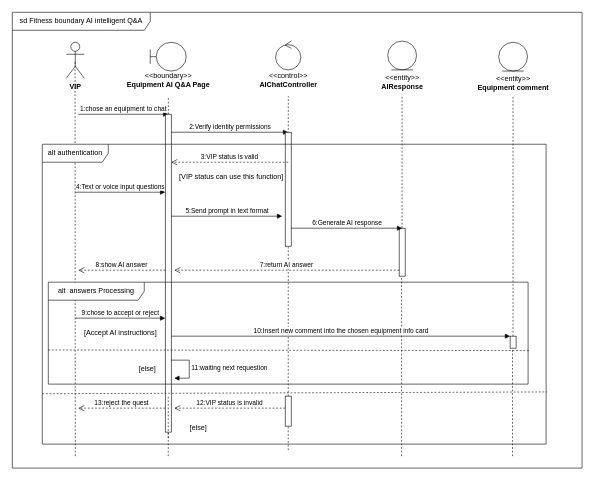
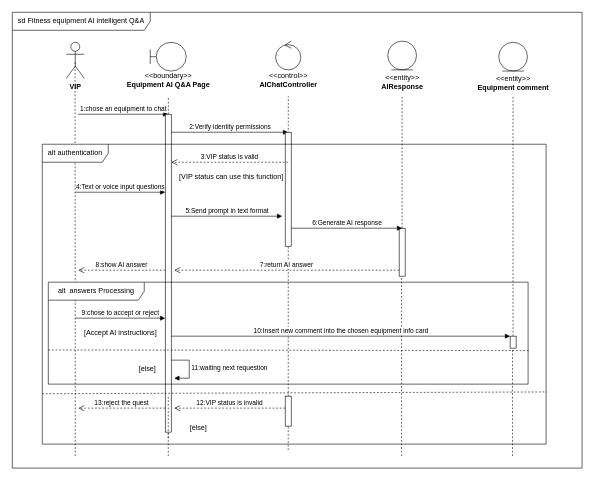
(81, 21) -> (81, 21)
